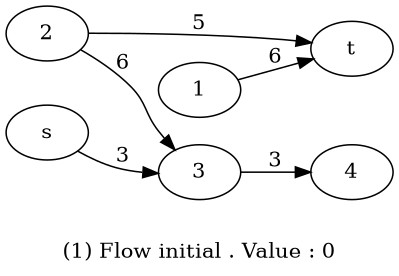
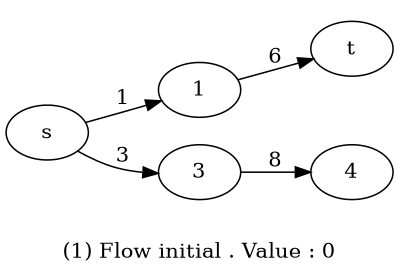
(47, 34) -> none
none -> (116, 114)
(276, 161) -> (276, 161)
